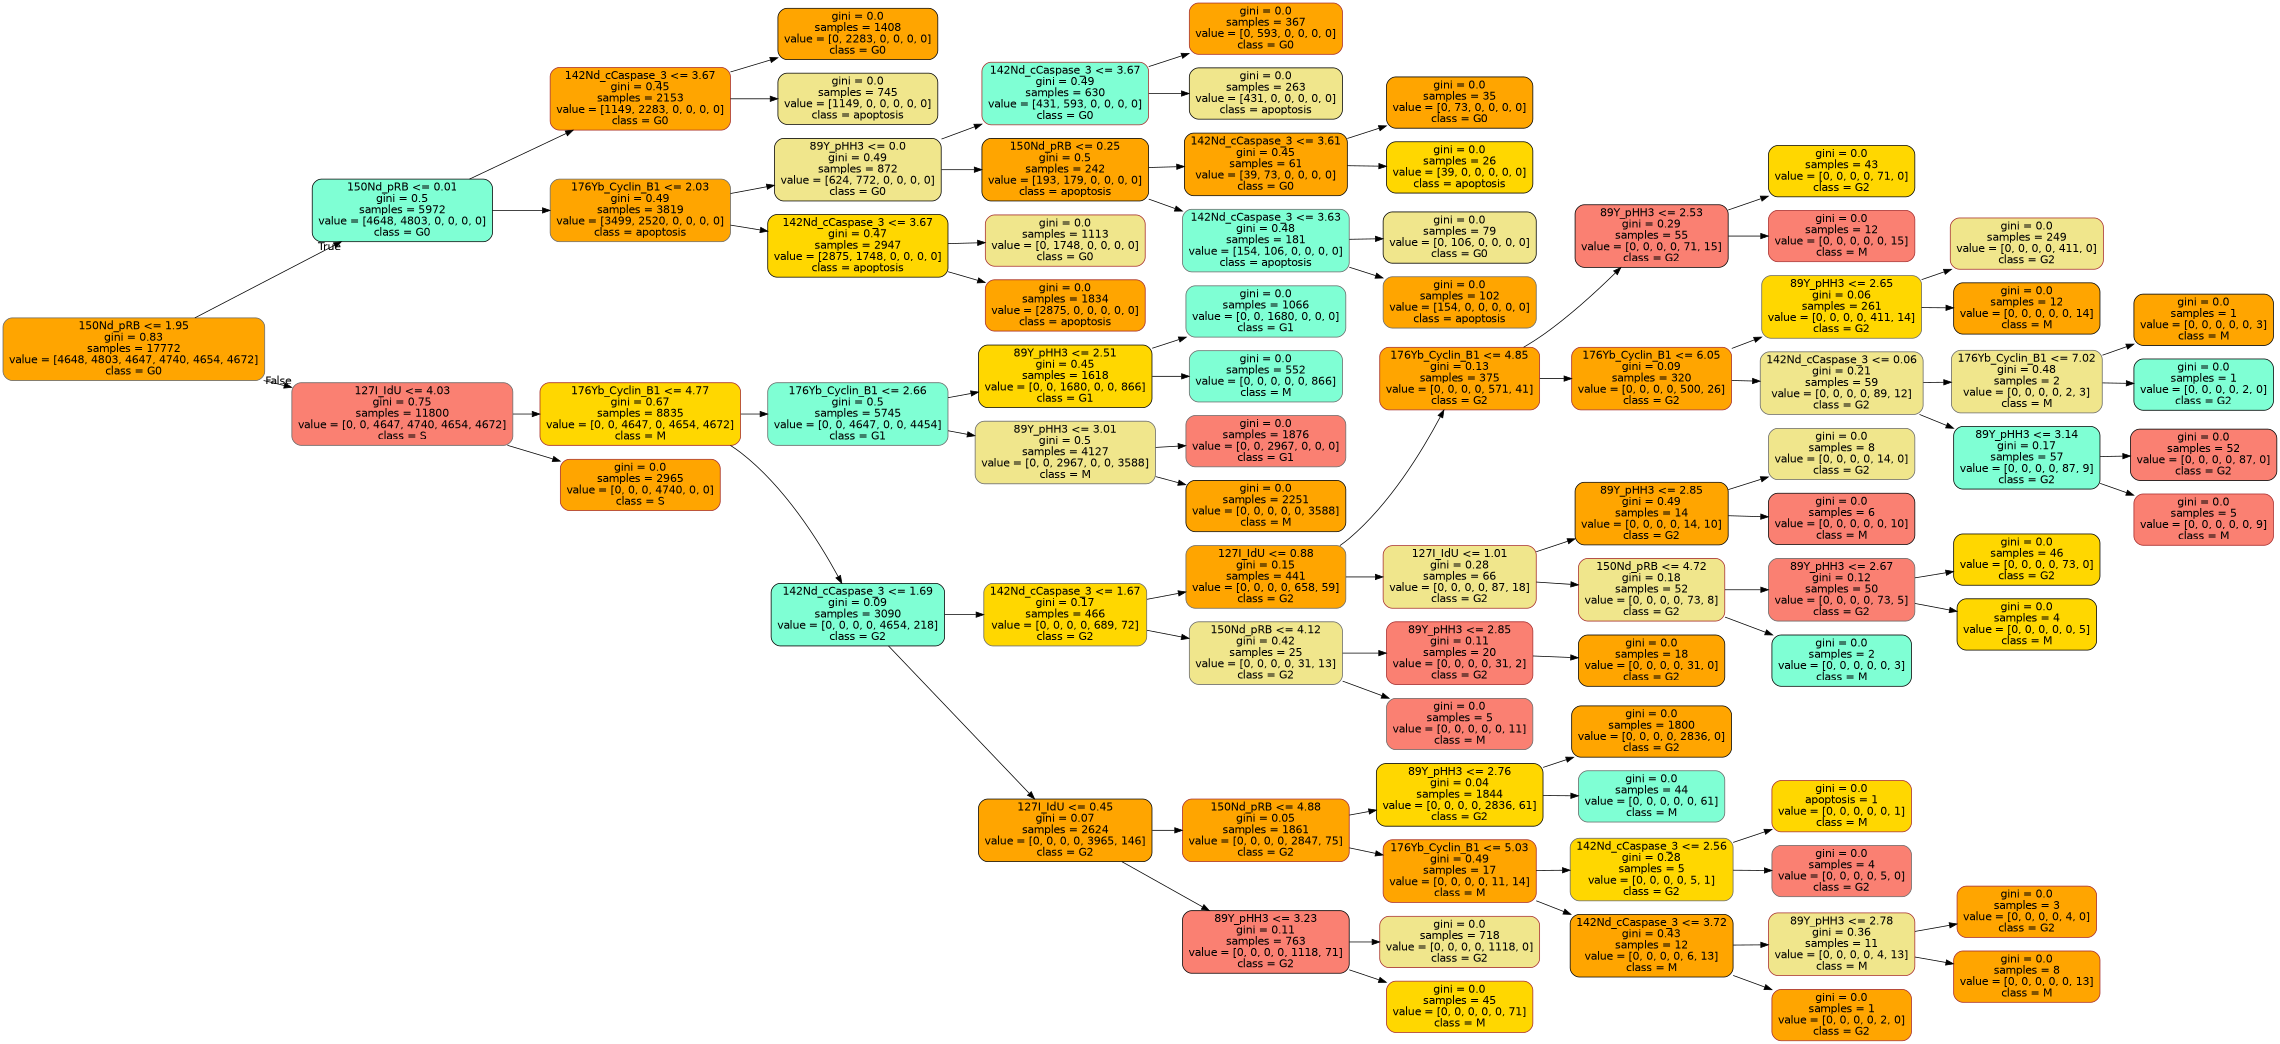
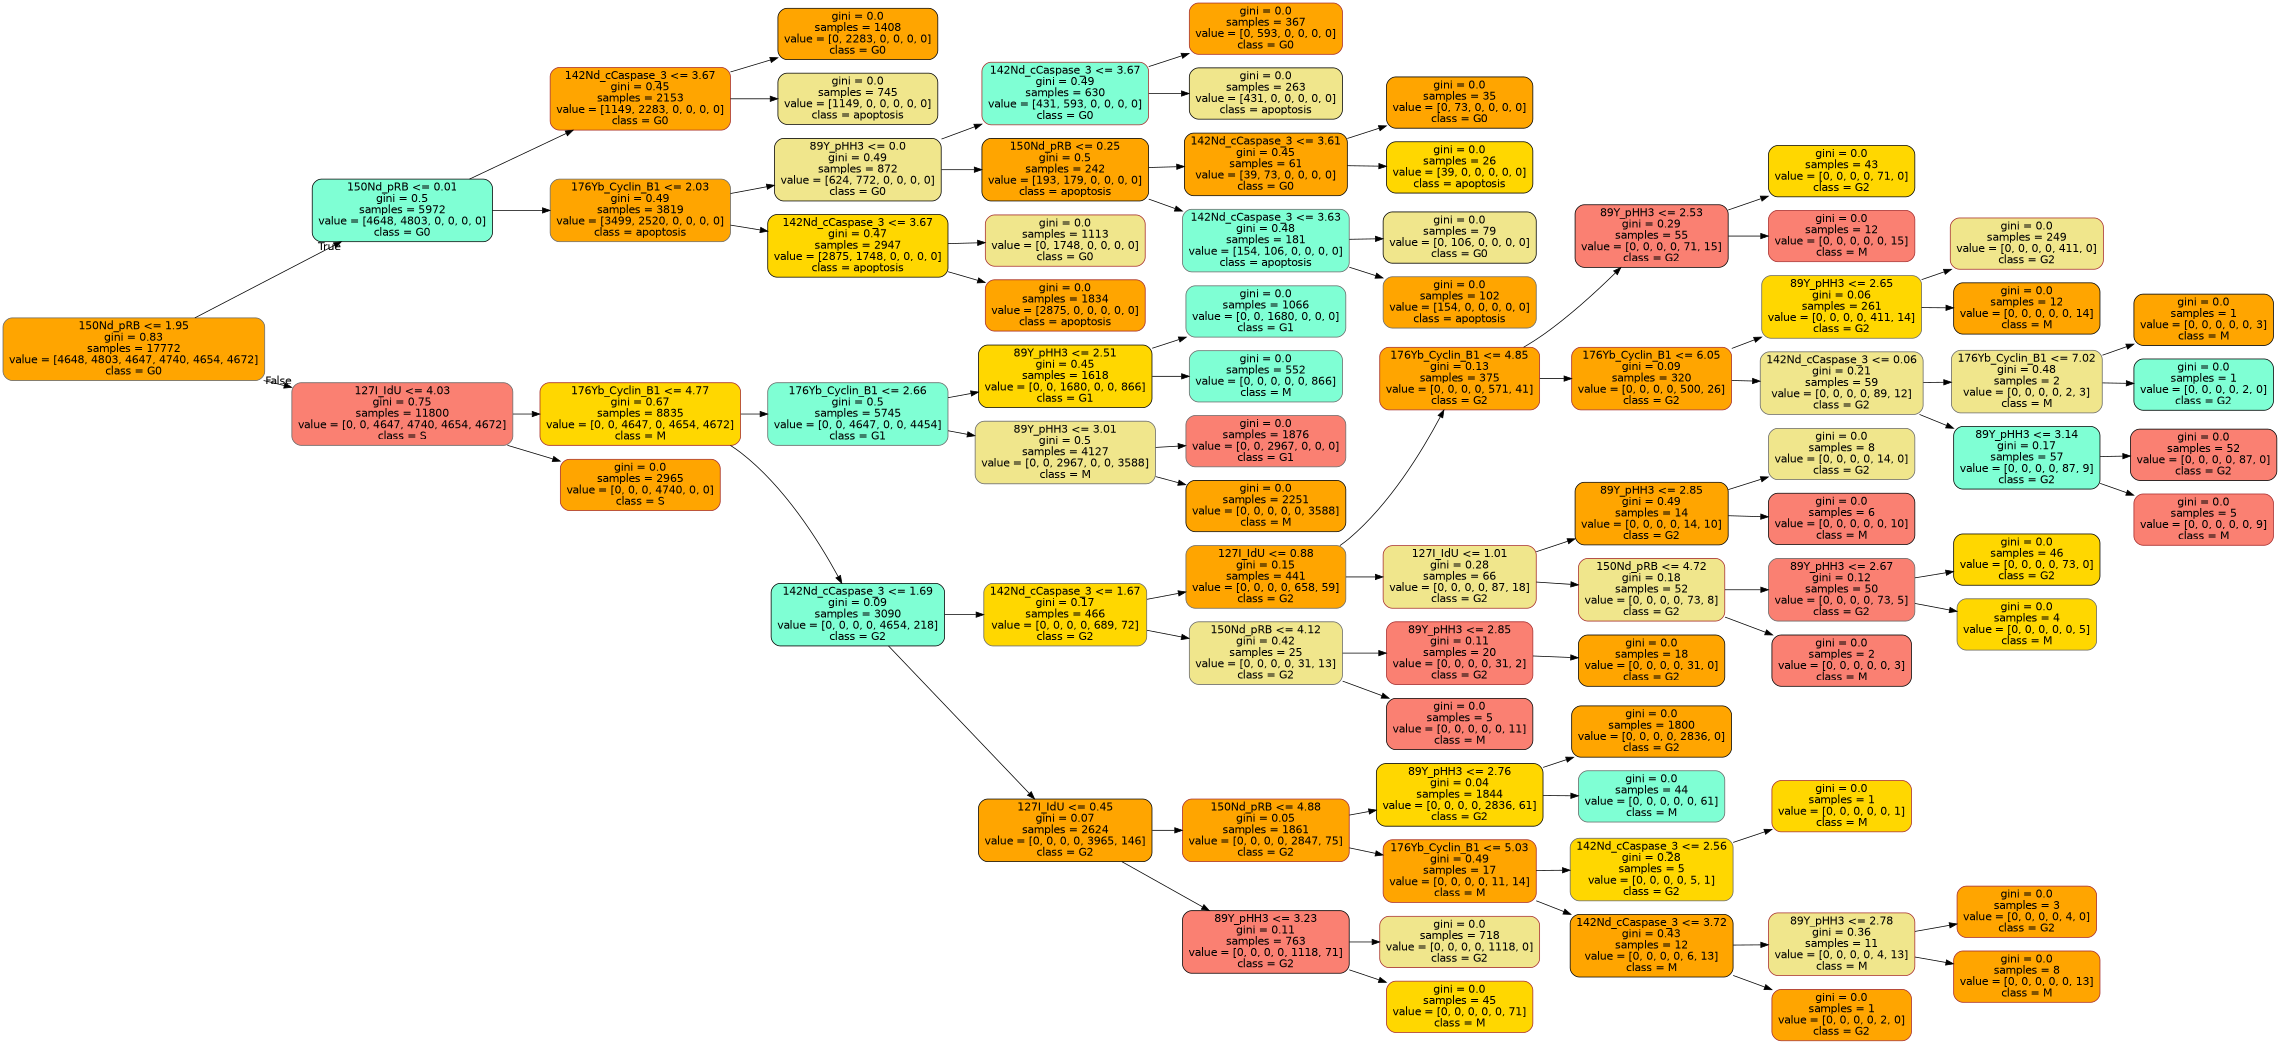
(2027, 624) -> (2027, 624)
(1842, 661) -> (1842, 661)
(1460, 724) -> (1460, 724)
(1842, 806) -> (1842, 806)
(1842, 871) -> none
